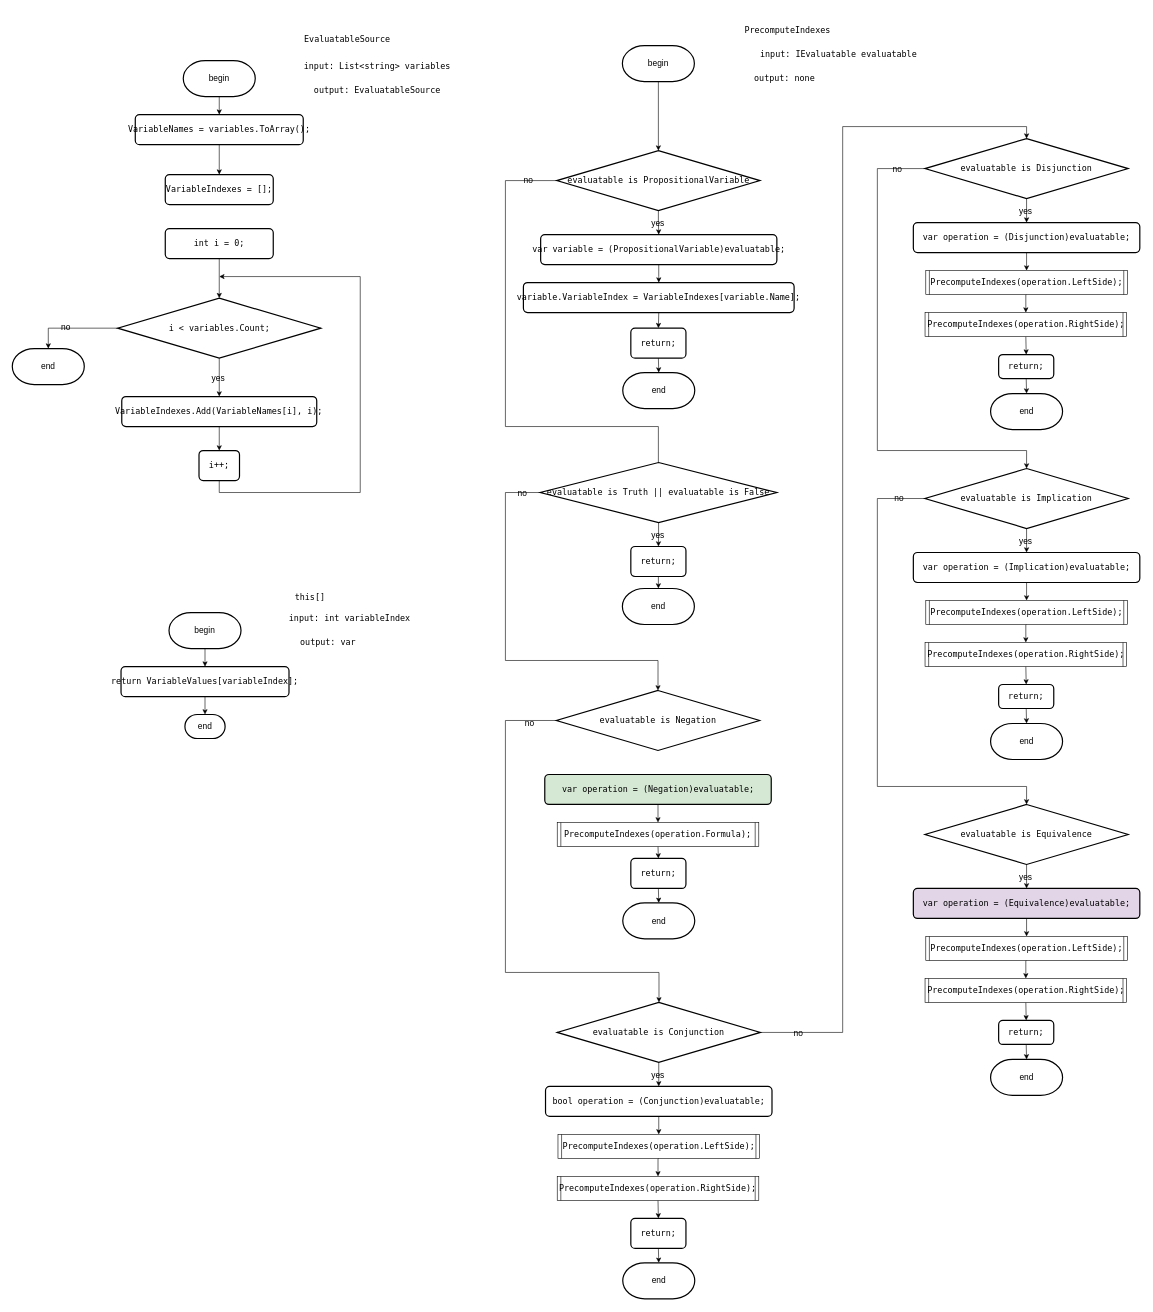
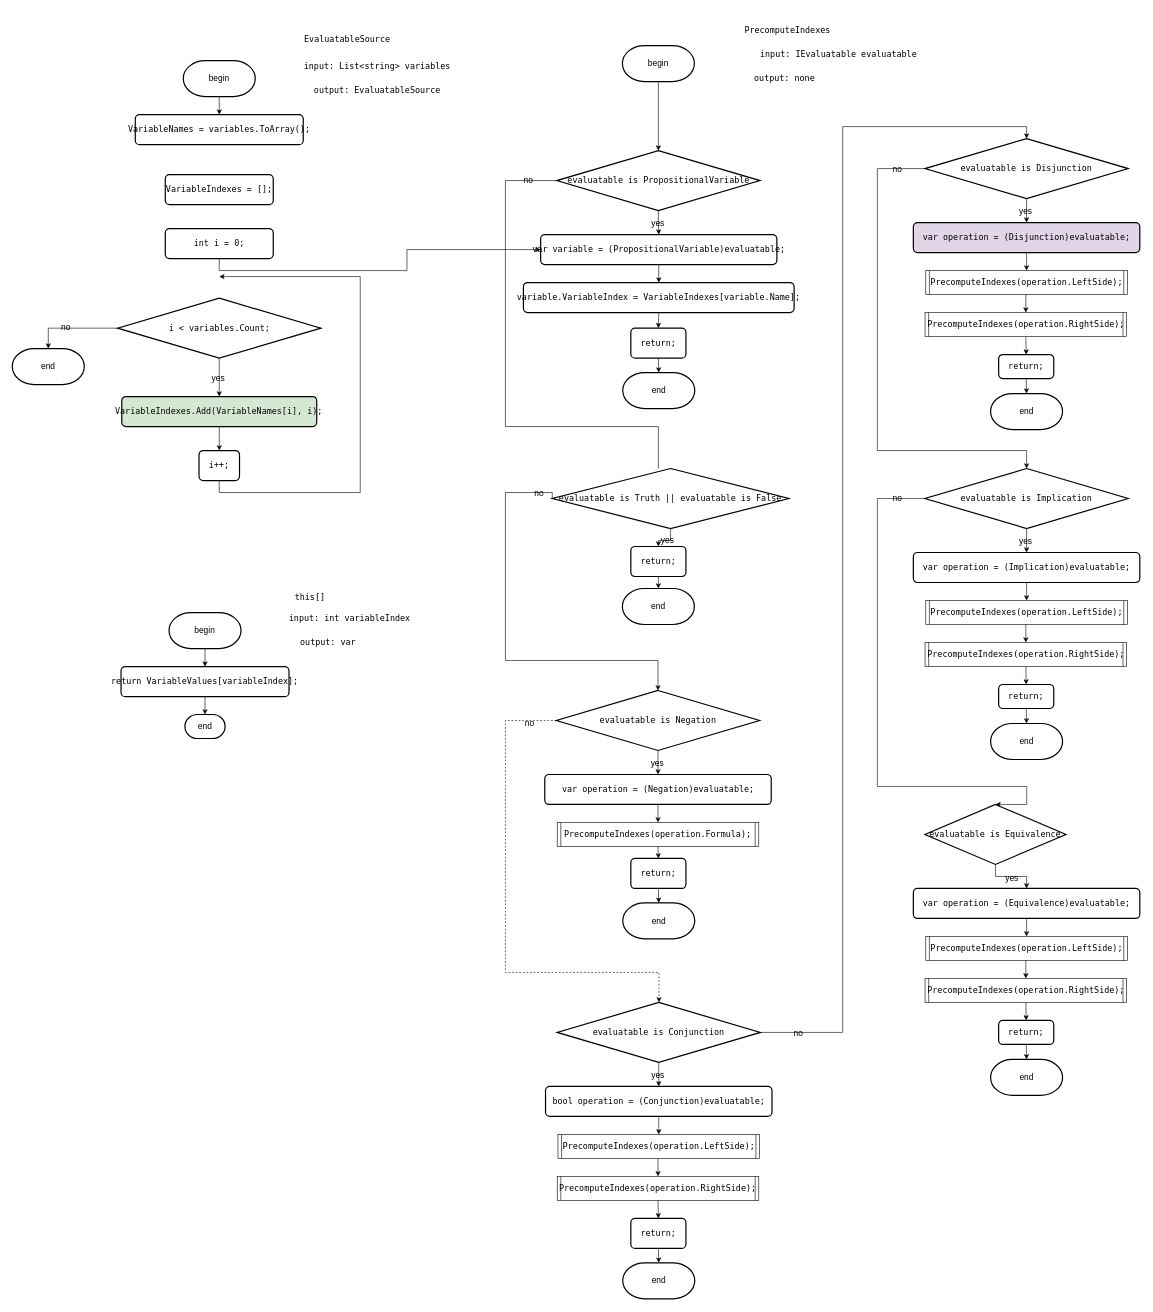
(219, 169) -> none
(1027, 237) -> (1027, 237)
(219, 270) -> (313, 270)
(219, 411) -> (219, 411)
(659, 492) -> (671, 498)
none -> (658, 764)
(658, 789) -> (658, 789)
(1027, 834) -> (996, 834)
(506, 899) -> (506, 899)
(1027, 903) -> (1027, 903)
